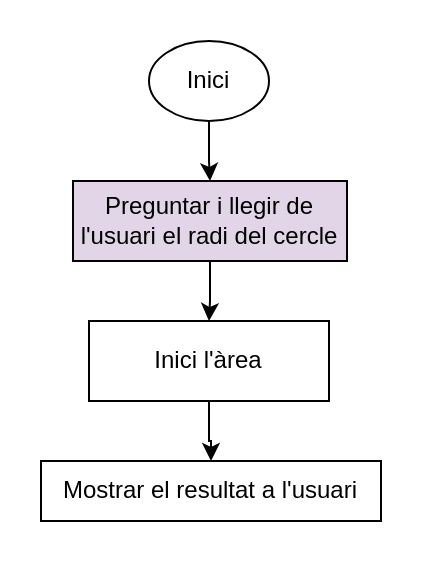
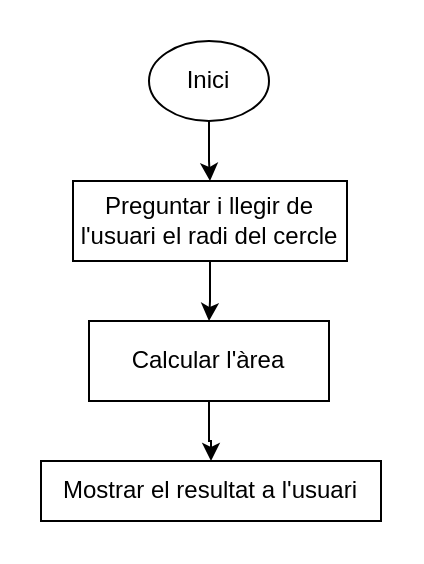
(210, 221) -> (210, 221)
(209, 361) -> (209, 361)
